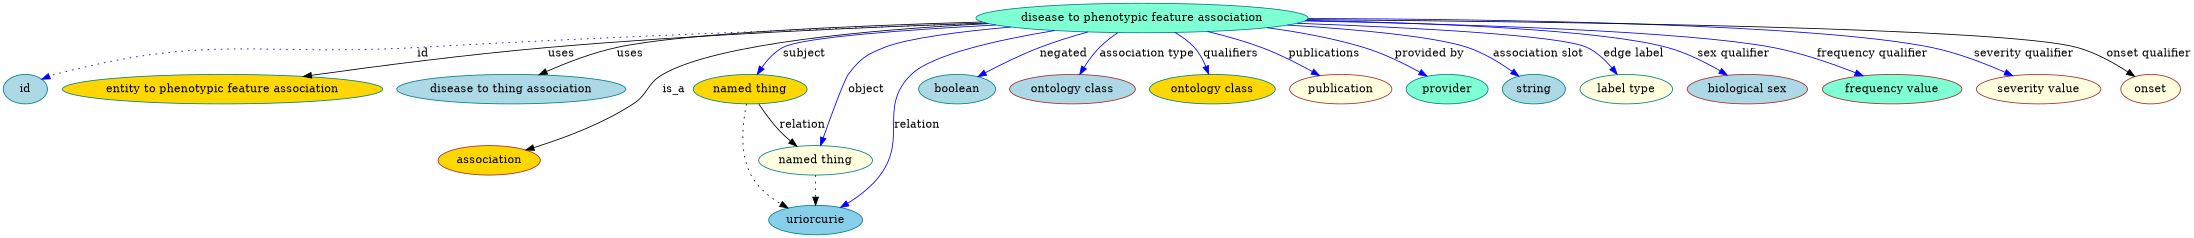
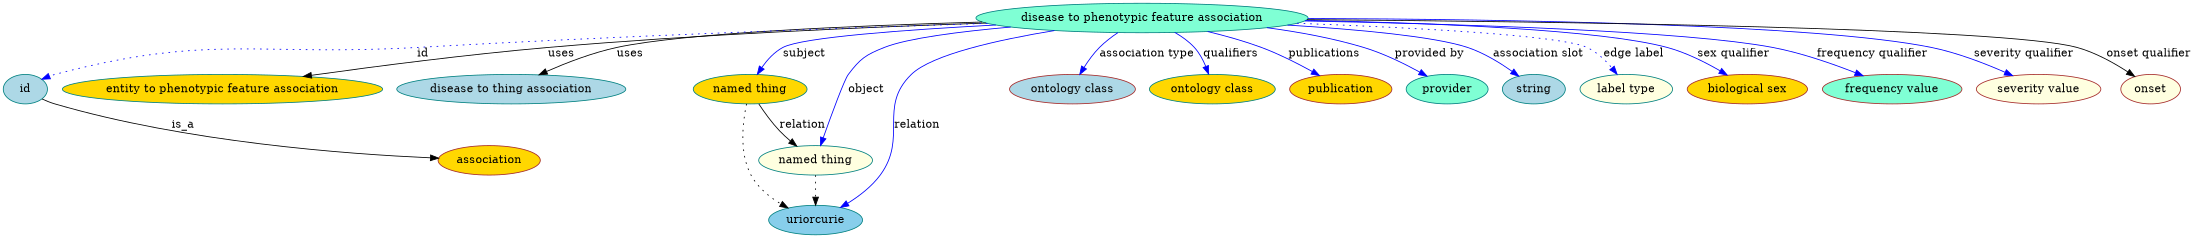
(1459, 31) -> (1459, 31)
(749, 48) -> (234, 140)
(957, 89) -> none
(1341, 89) -> (1341, 89)
(1747, 89) -> (1747, 89)
